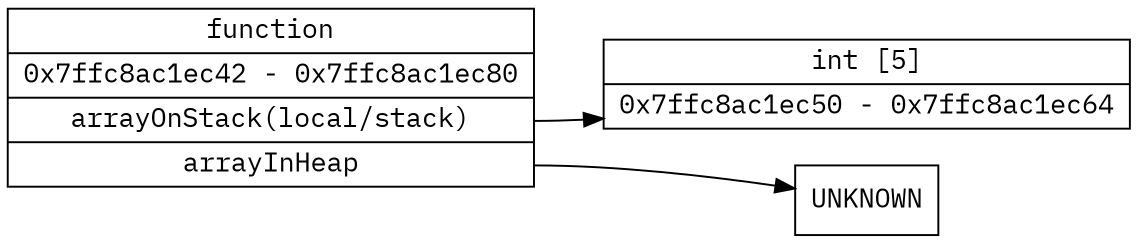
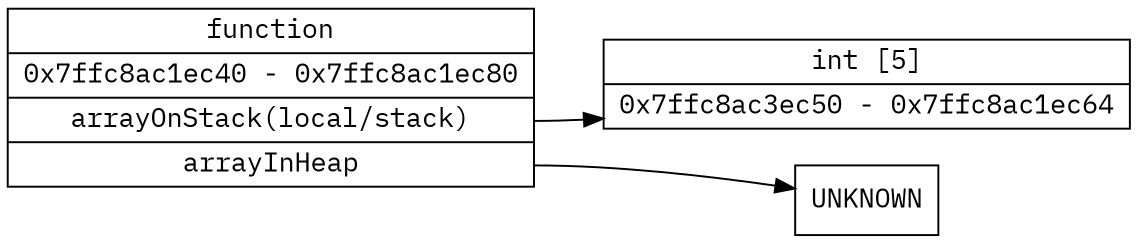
(271, 74) -> (271, 74)
(867, 105) -> (867, 105)
